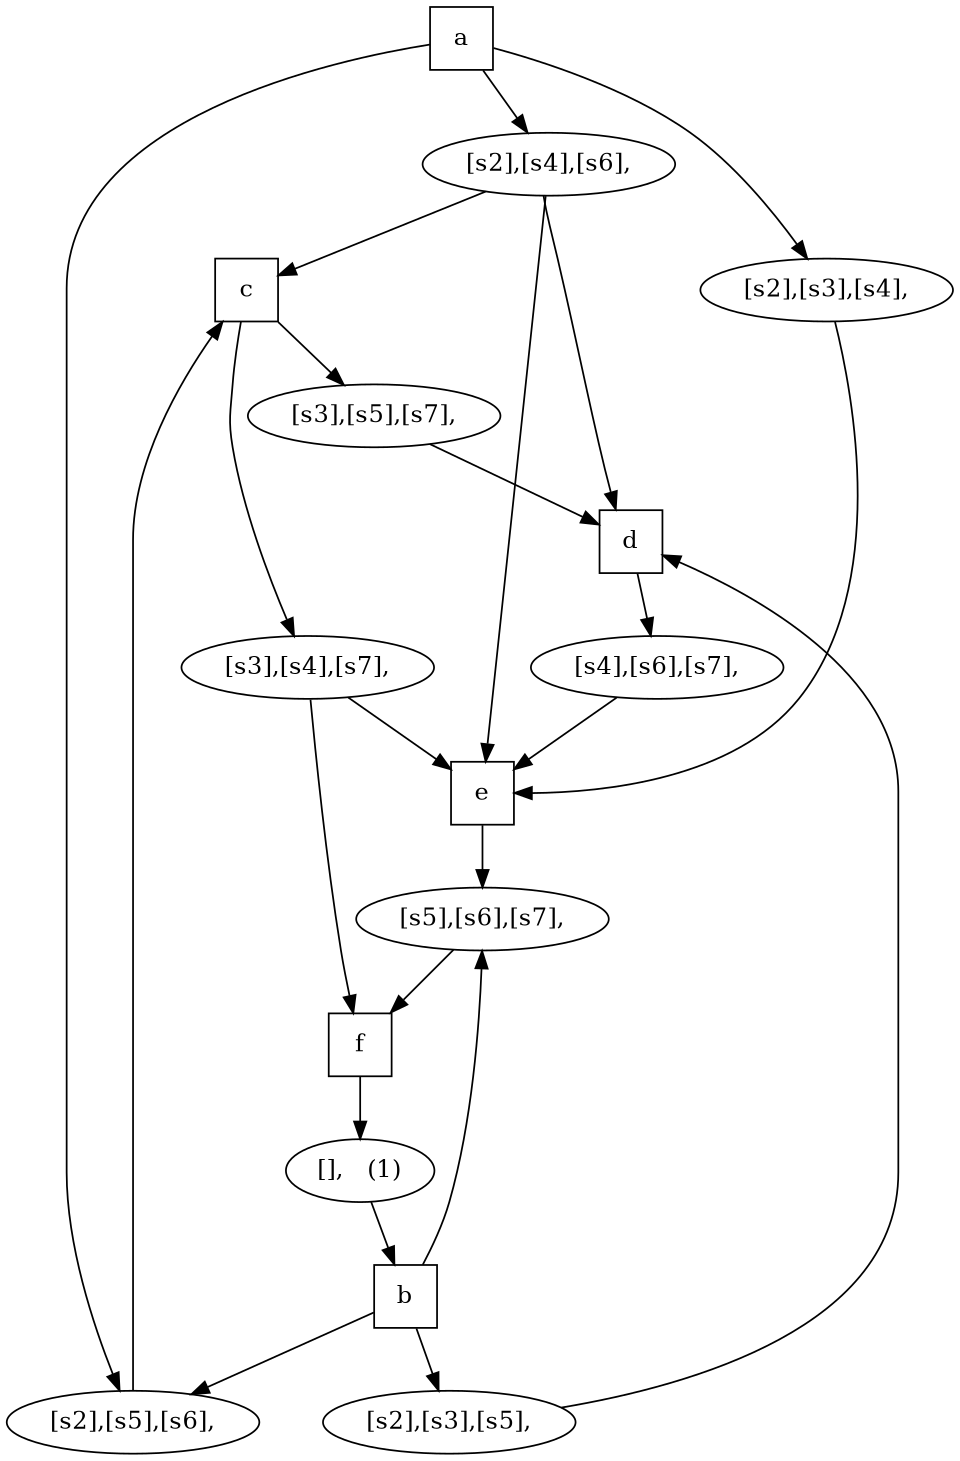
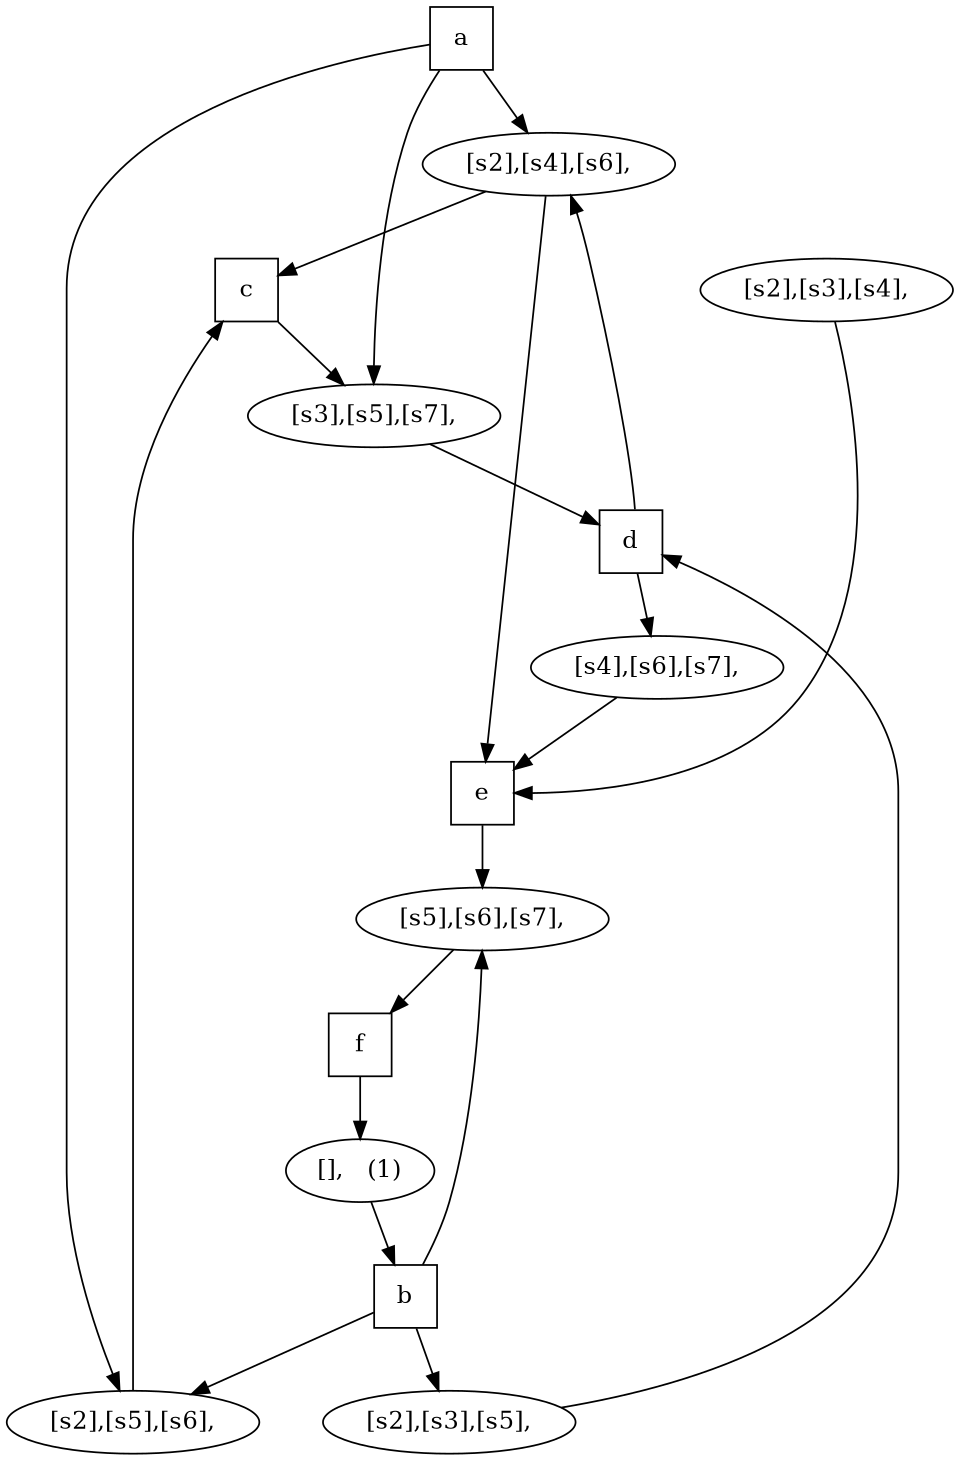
(665, 116) -> (388, 213)
(577, 344) -> (611, 360)
(308, 667) -> none
